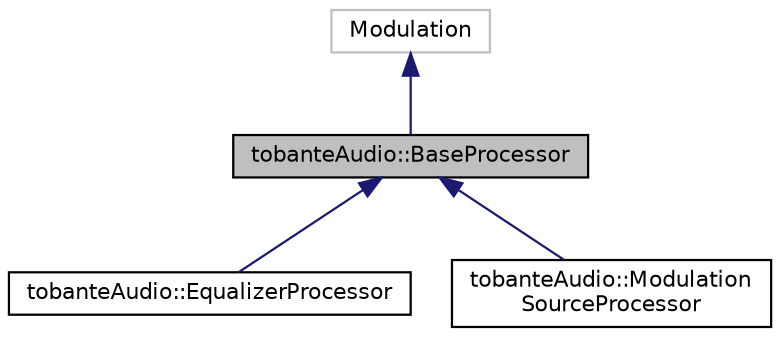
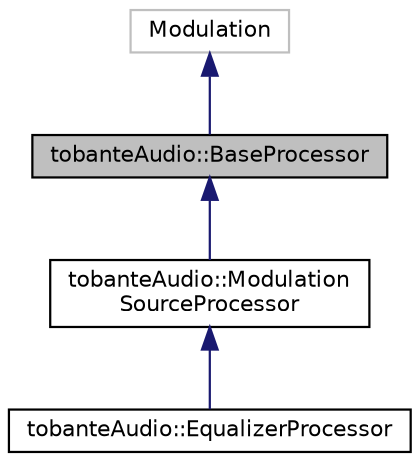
(301, 231) -> (210, 379)
